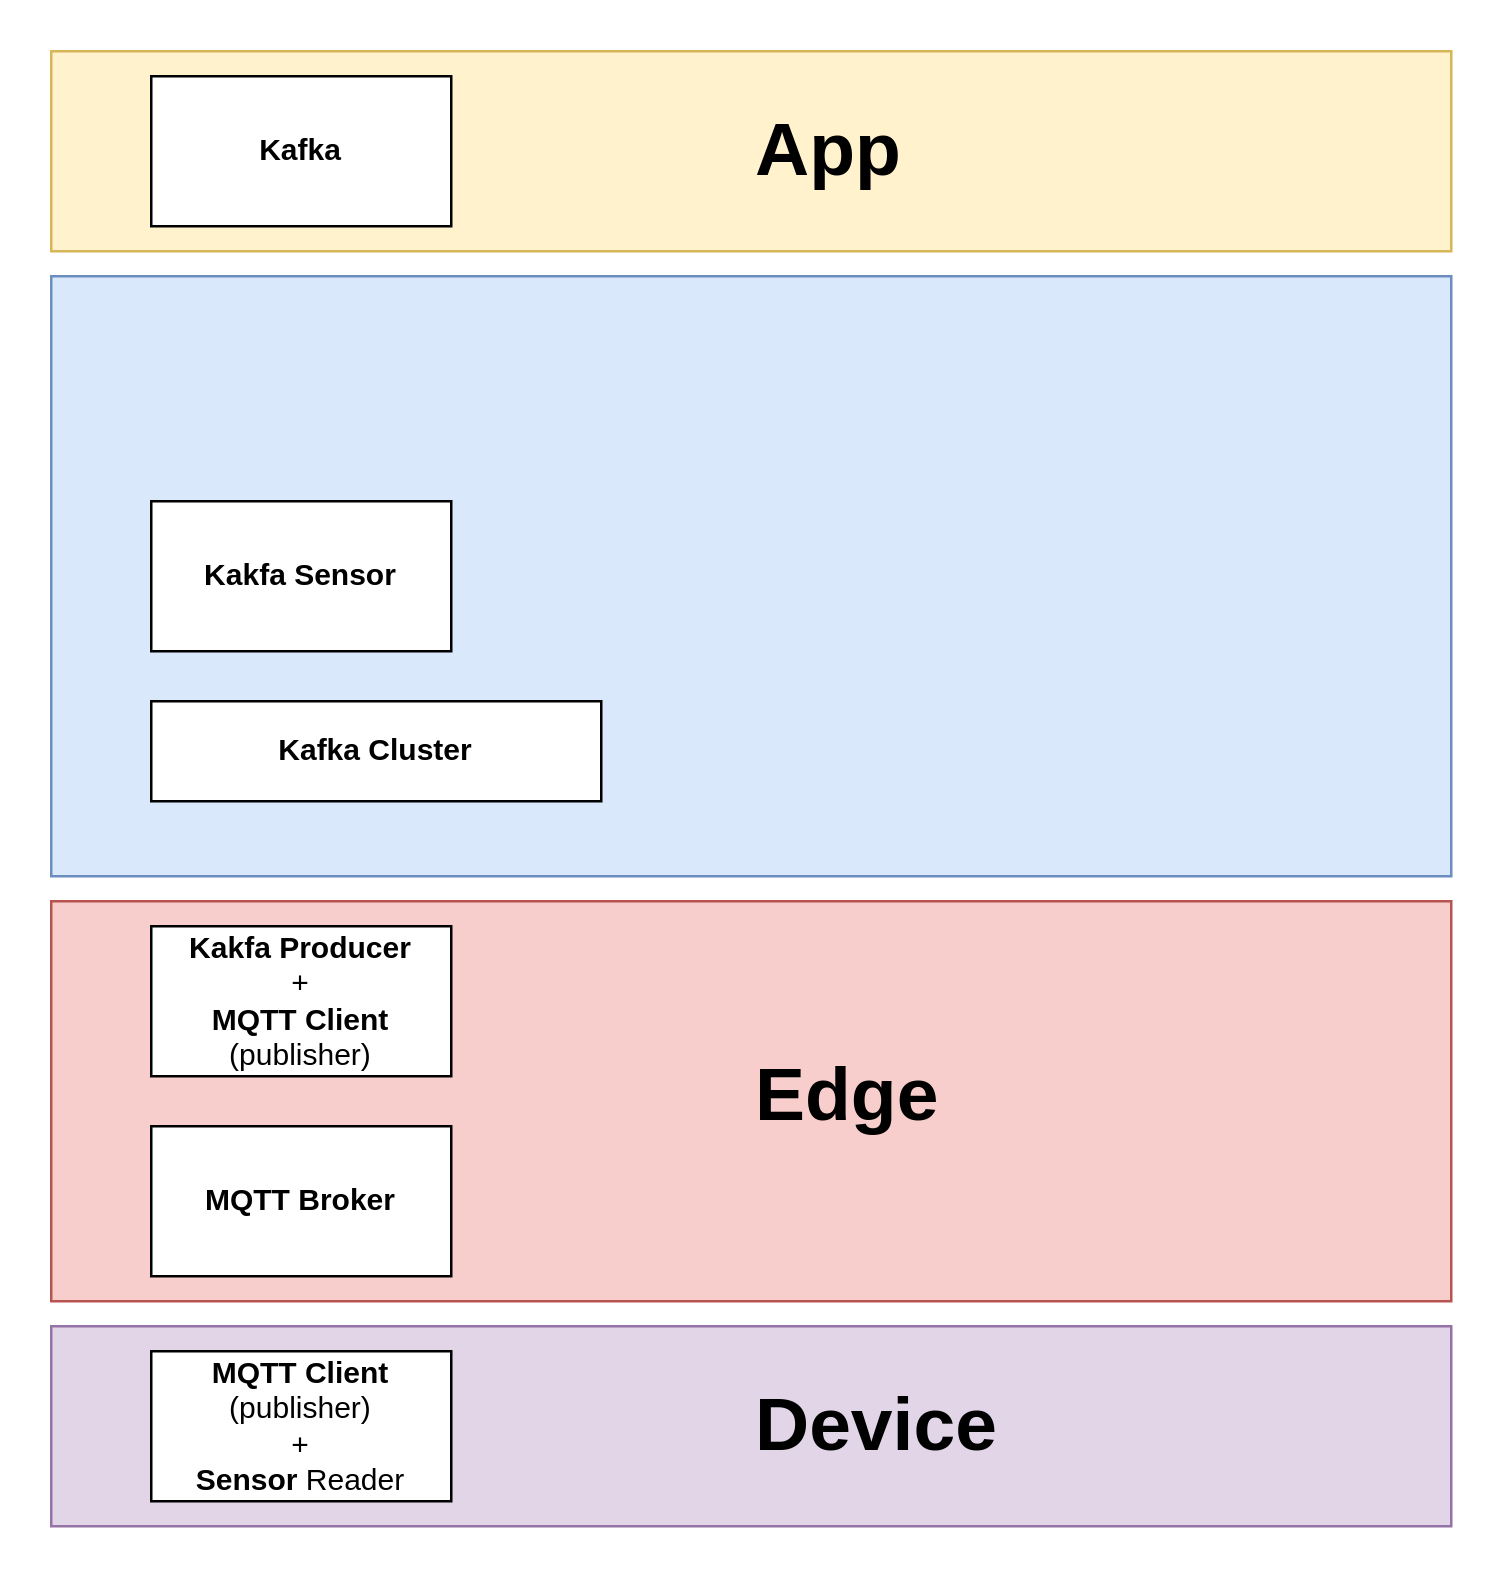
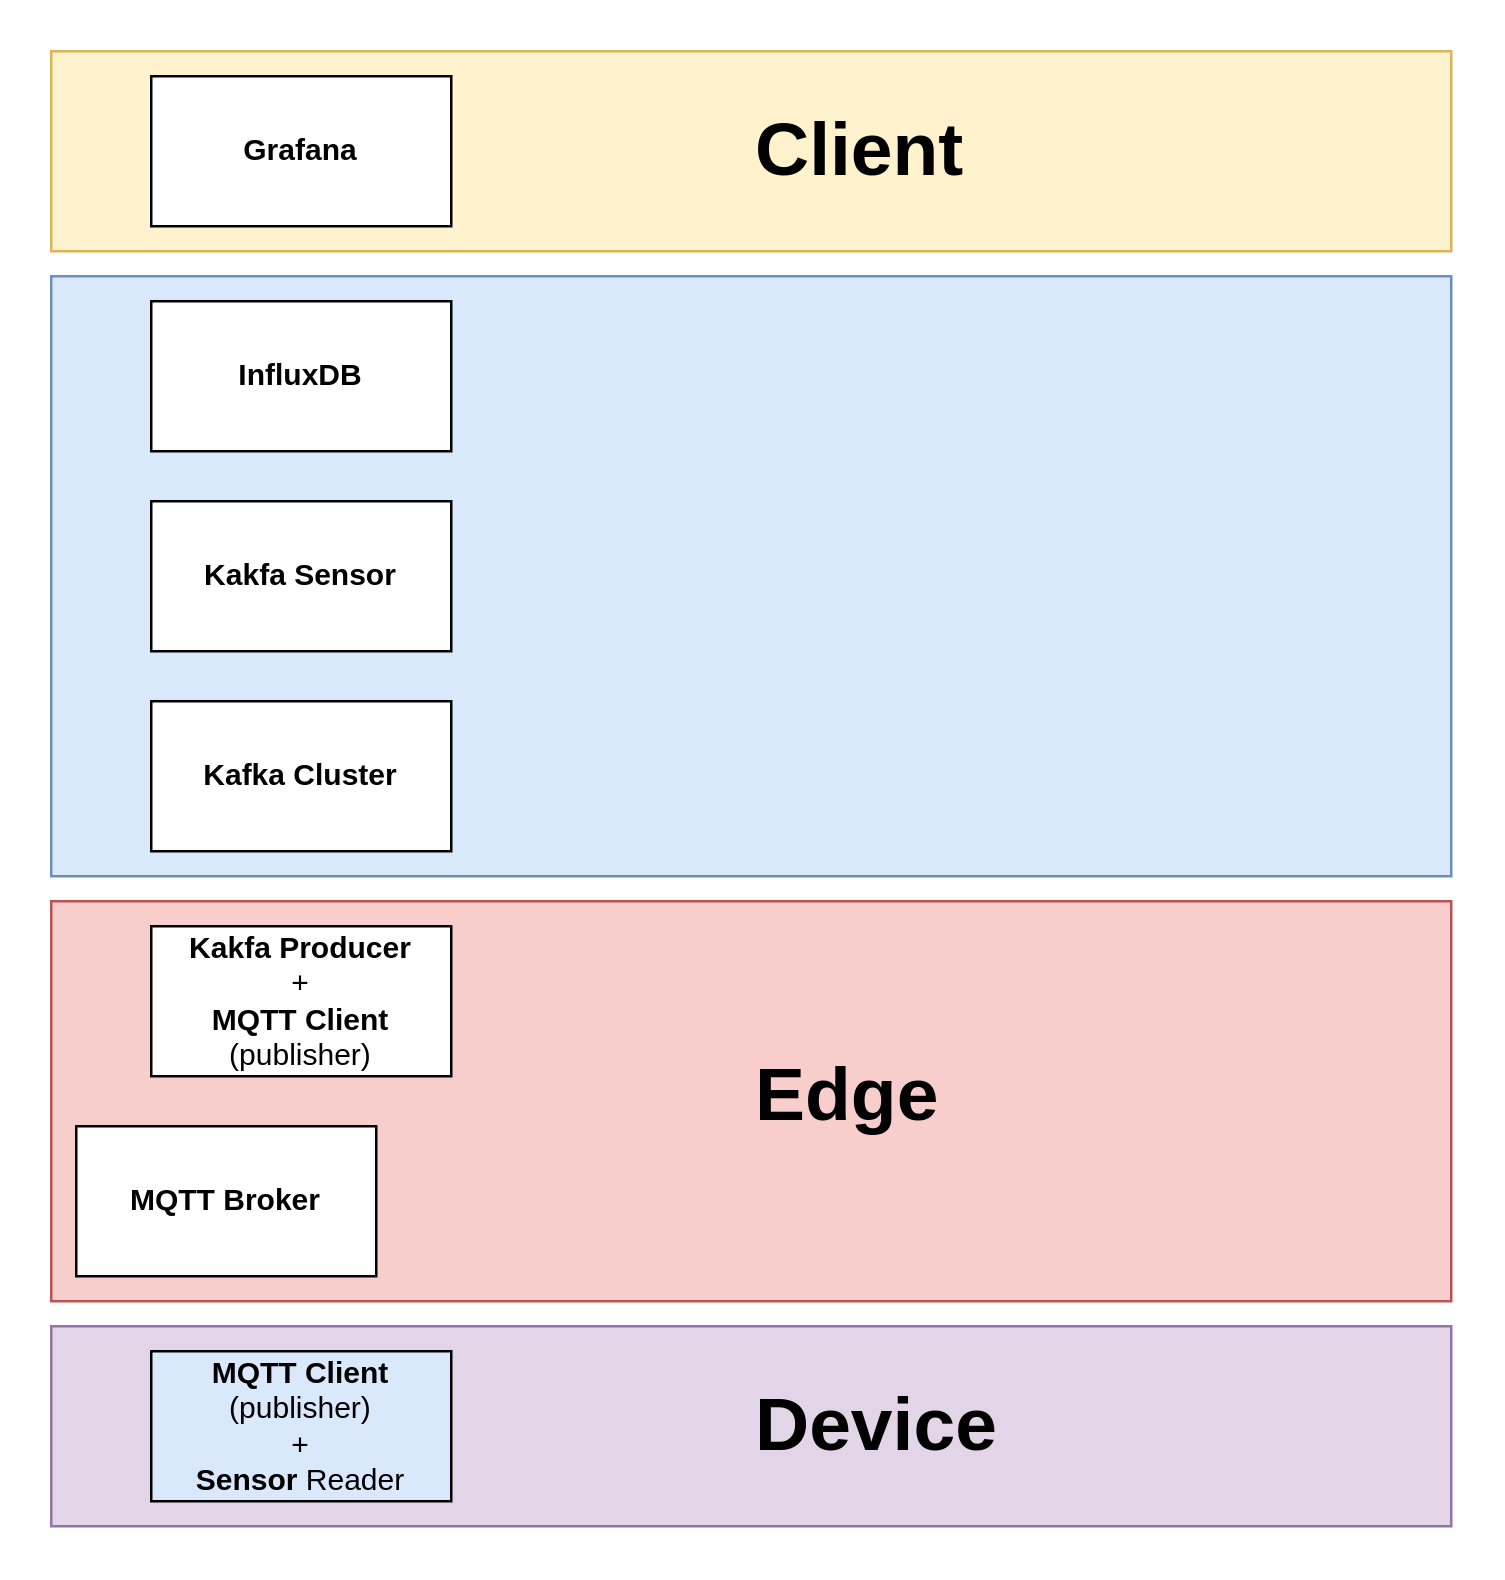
(781, 124) -> (799, 124)
(301, 151) -> (301, 151)
none -> (301, 376)
(376, 751) -> (301, 776)
(301, 1201) -> (226, 1201)
(301, 1426) -> (301, 1426)
